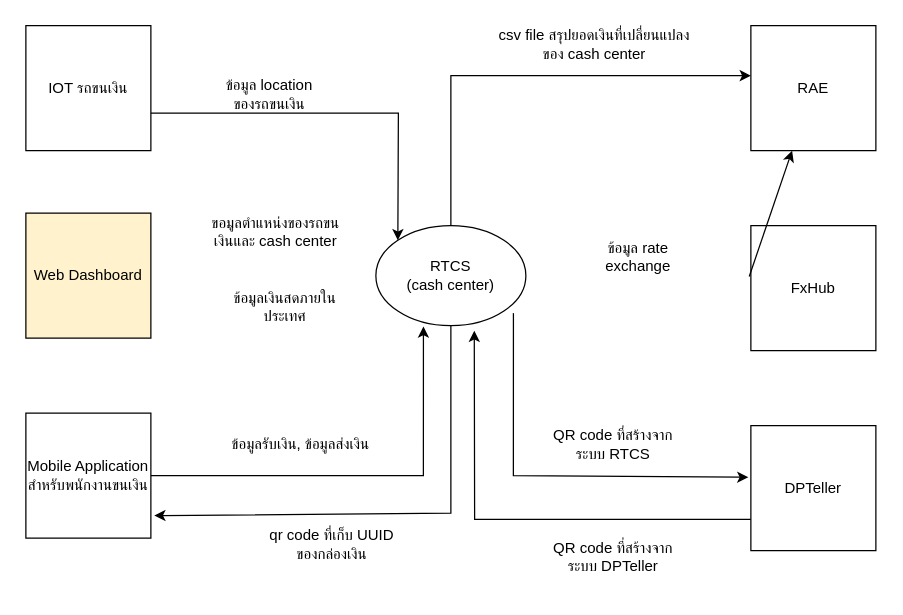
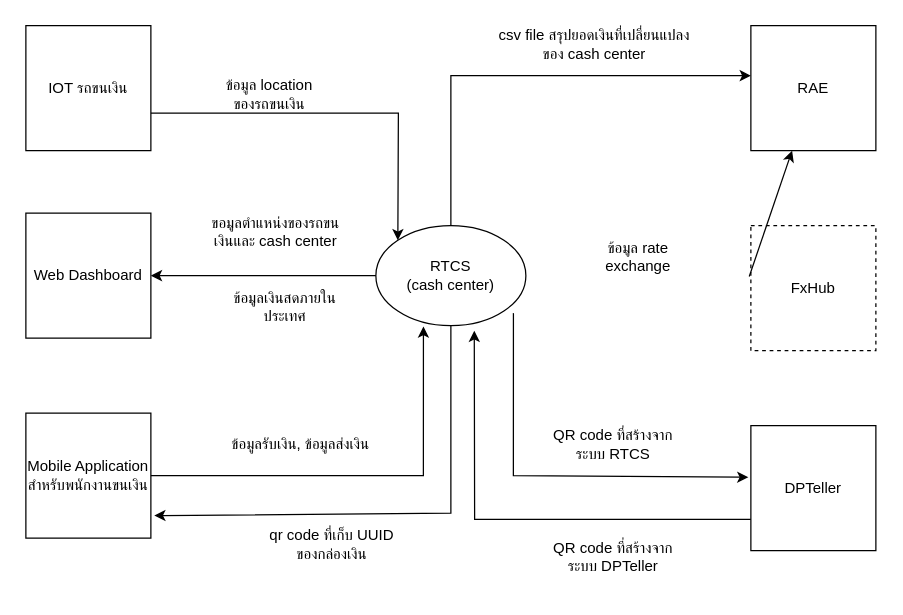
(88, 276) -> (88, 276)
none -> (268, 276)
(813, 288) -> (813, 288)
